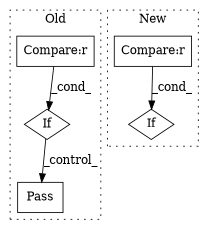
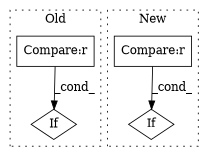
(40, 197) -> none
